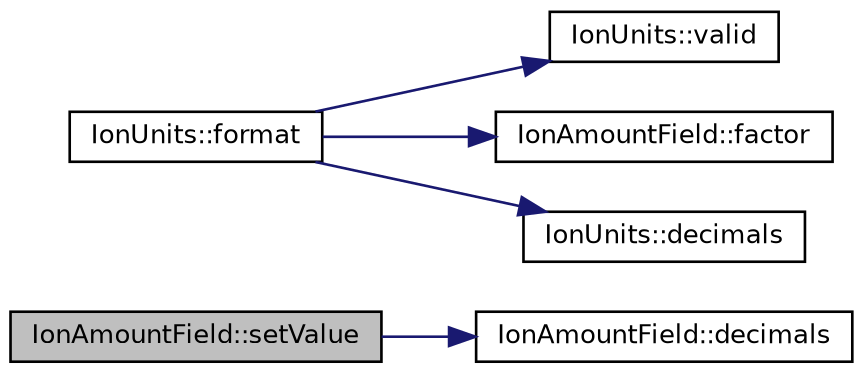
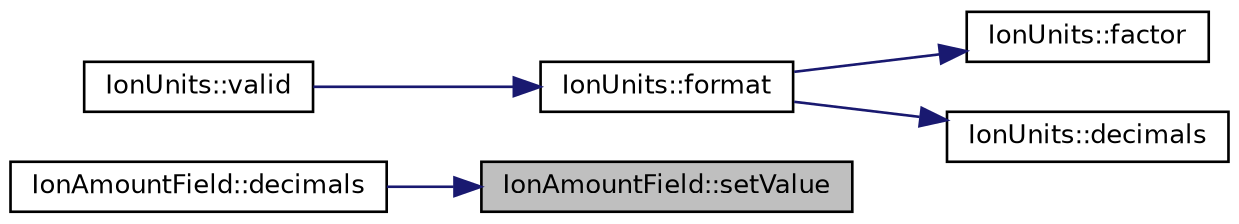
(419, 89) -> (414, 87)
(664, 137) -> (1088, 37)
(415, 337) -> (420, 187)
